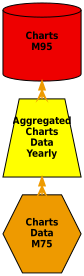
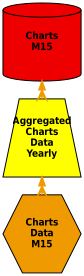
(42, 42) -> (42, 42)
(42, 234) -> (42, 234)
